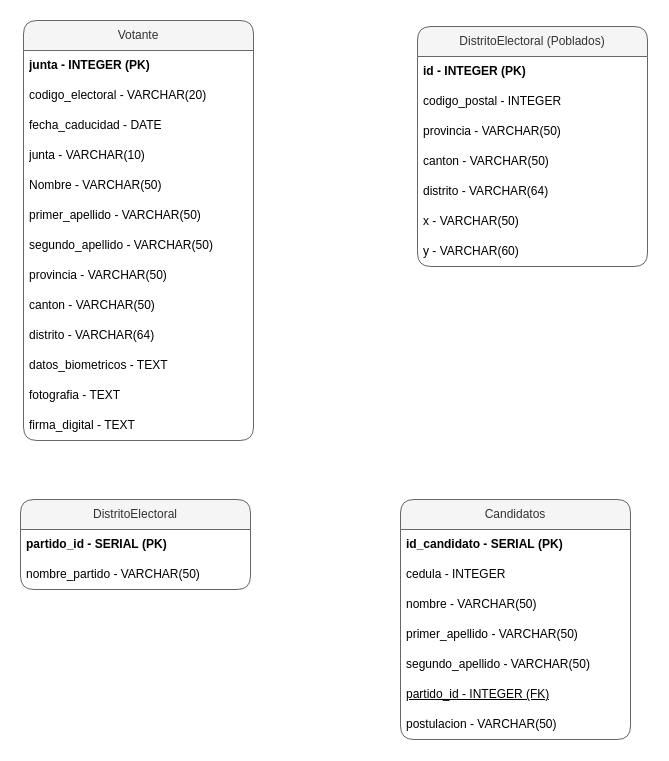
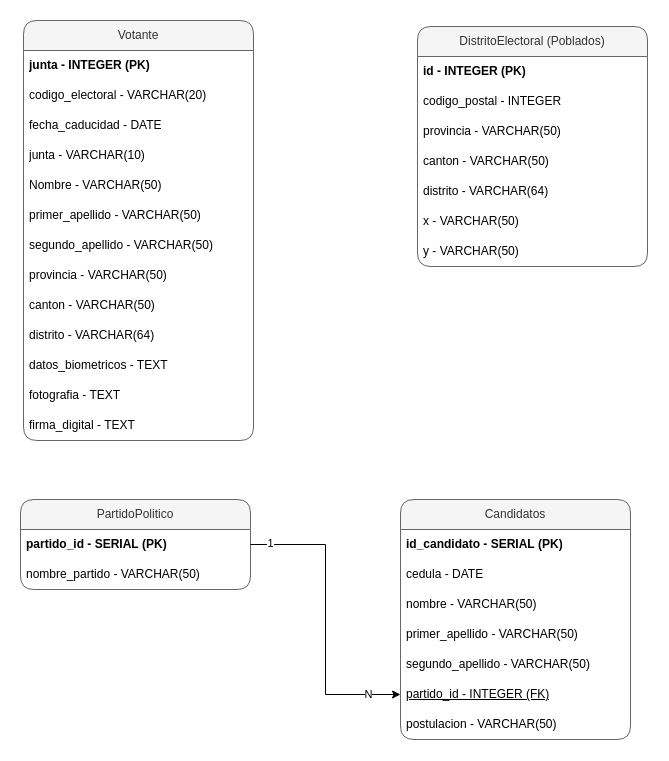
(471, 252) -> (471, 252)
(136, 515) -> (136, 515)
(456, 575) -> (446, 575)
none -> (326, 617)
